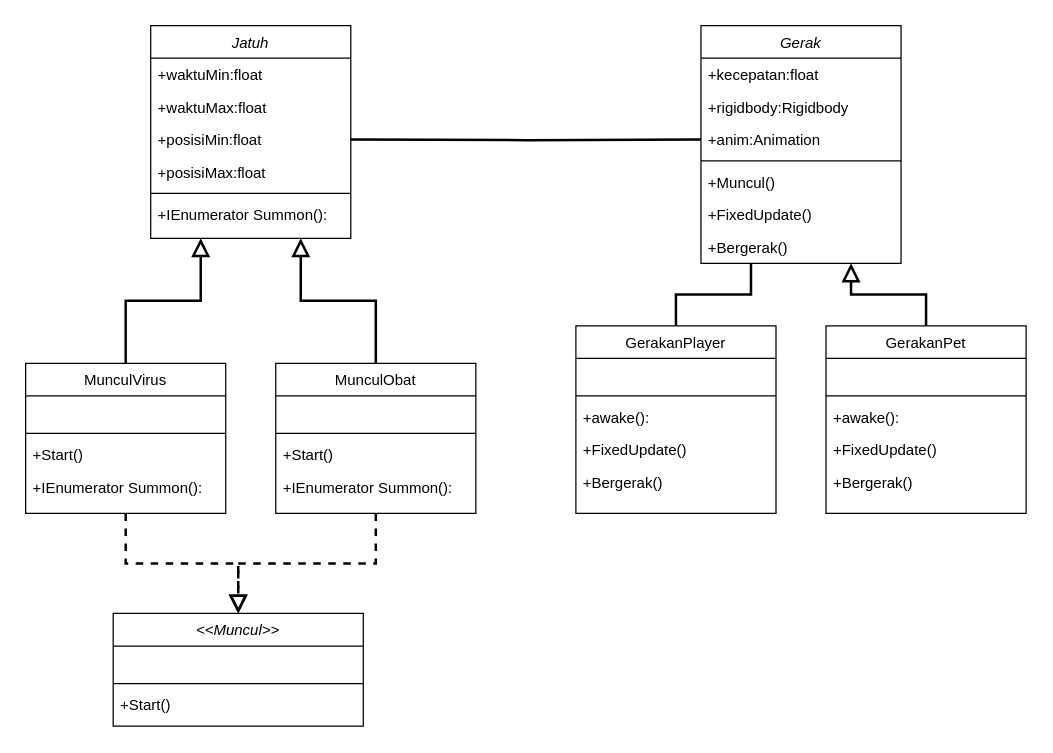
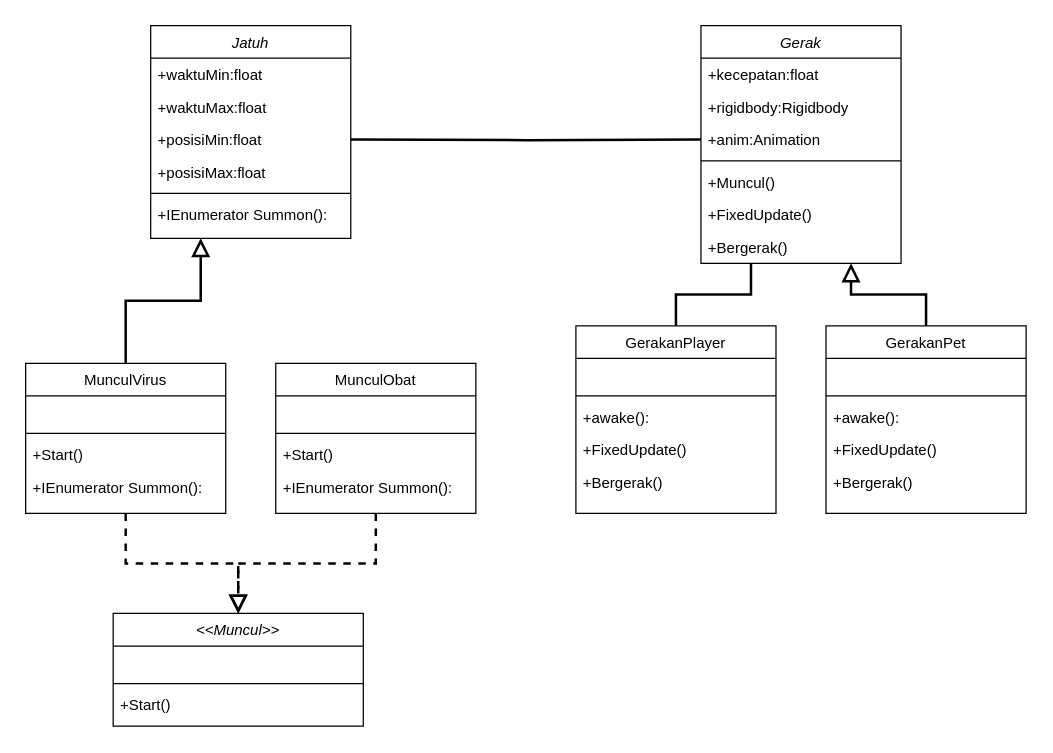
(348, 301) -> none
